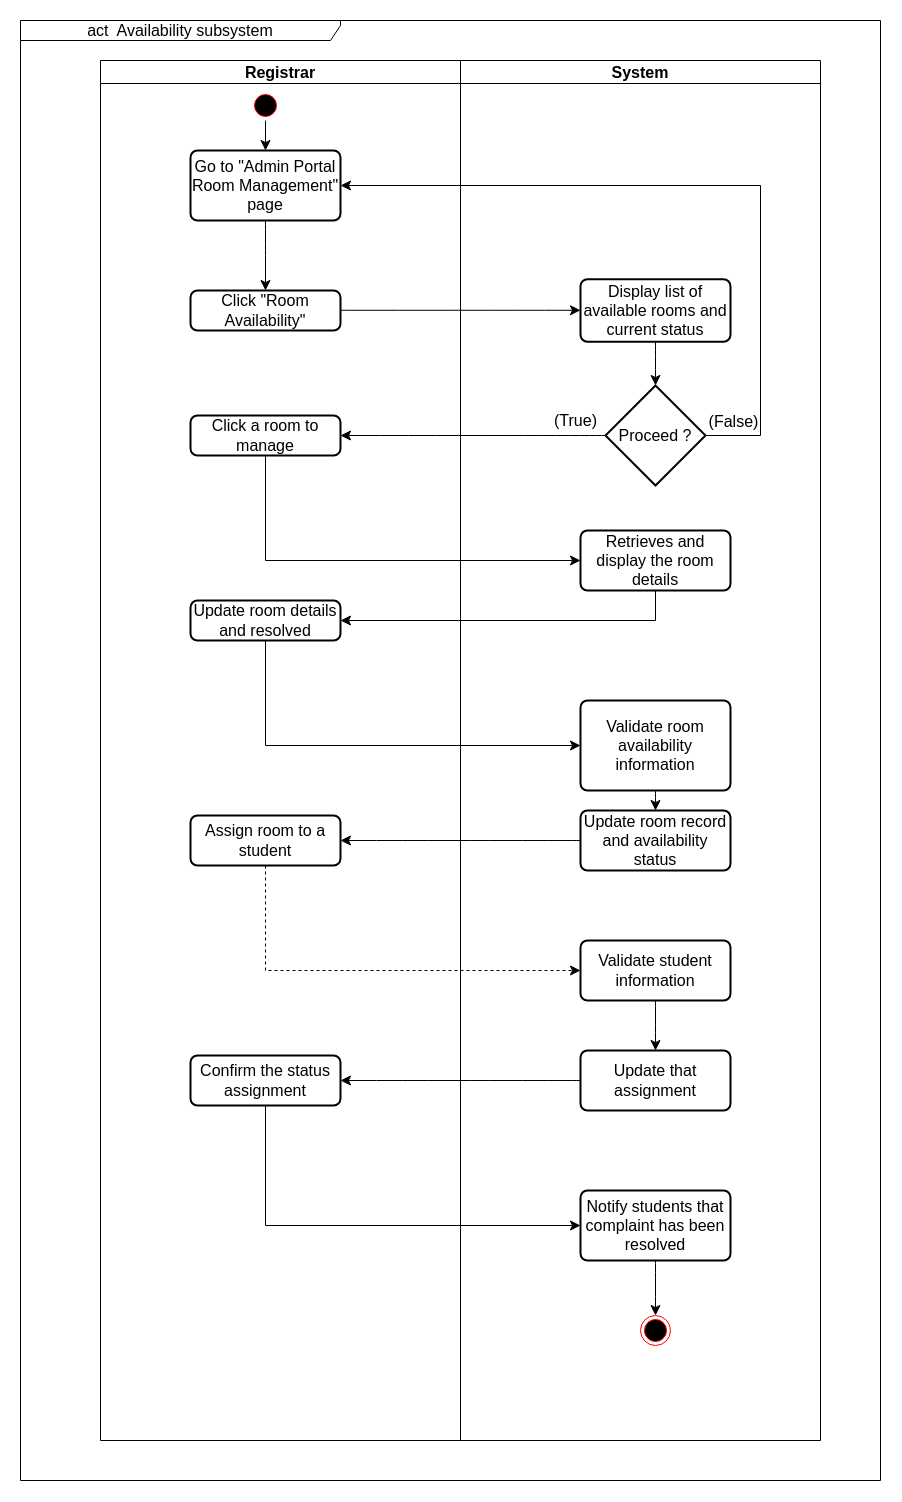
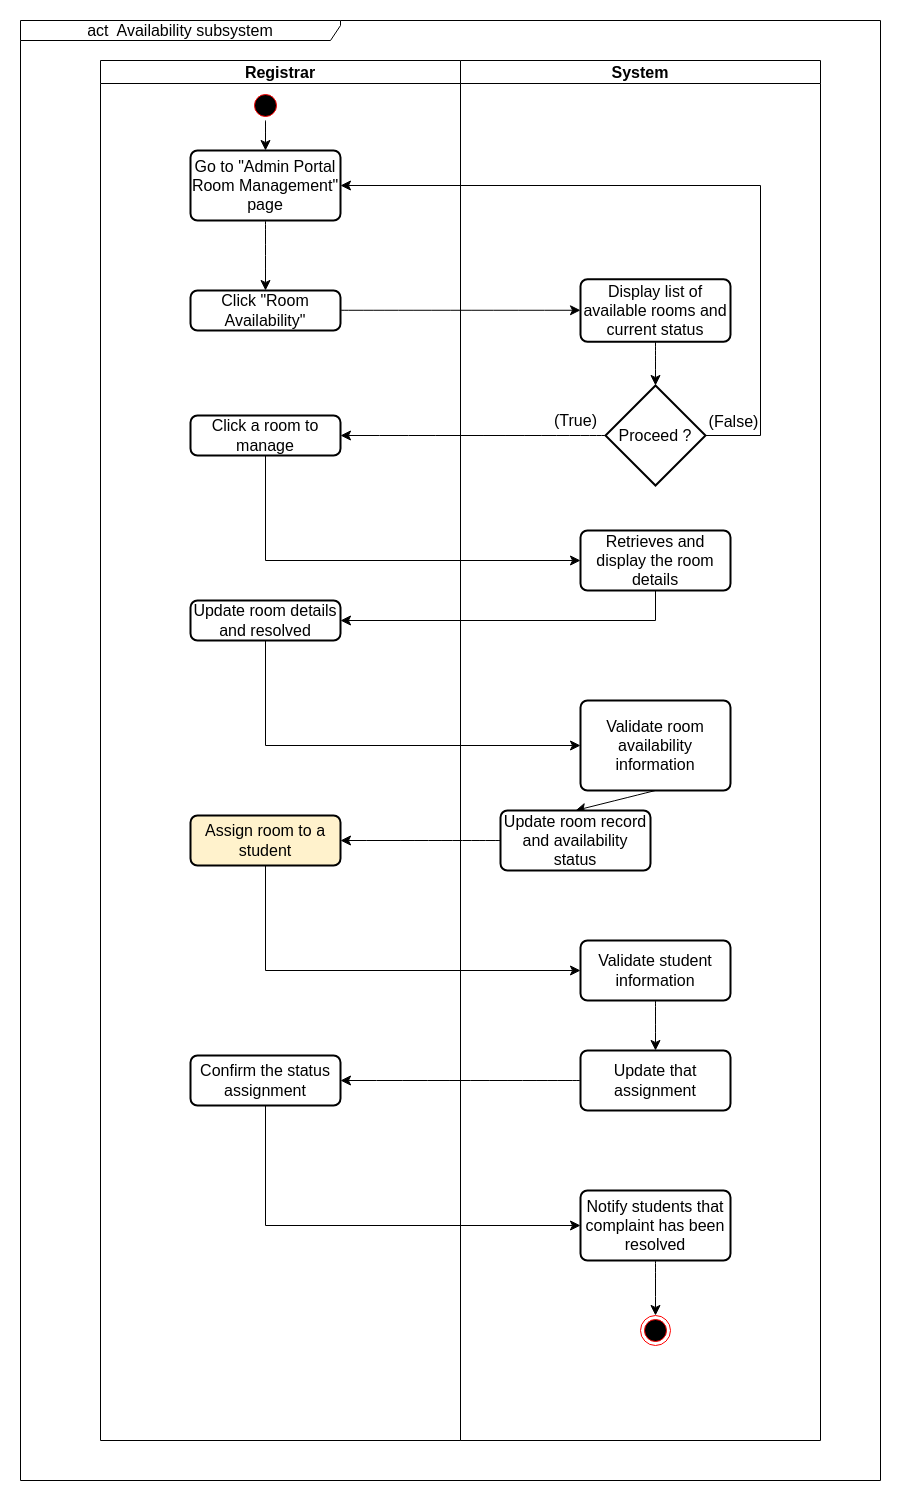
(266, 841) -> (266, 841)
(656, 841) -> (576, 841)
(367, 971) -> (367, 971)
